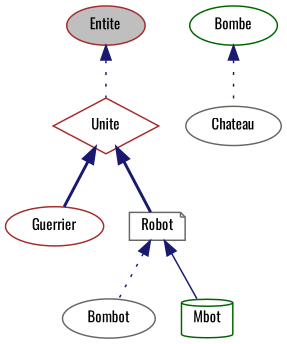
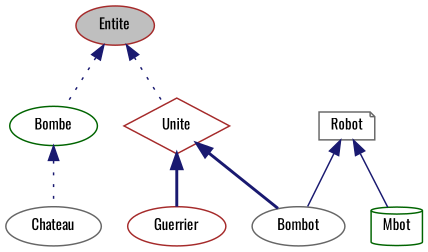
none -> (80, 82)
(137, 187) -> (243, 181)
(131, 276) -> (321, 180)
